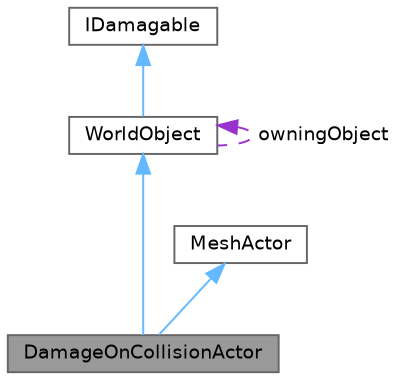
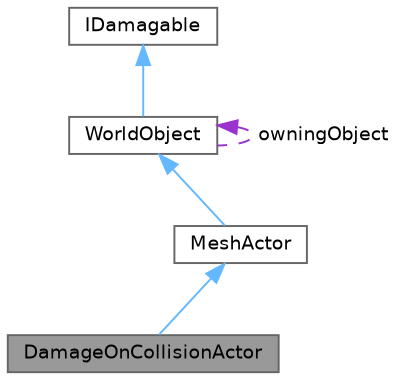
(143, 254) -> (199, 197)
